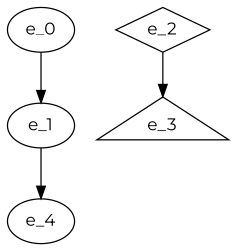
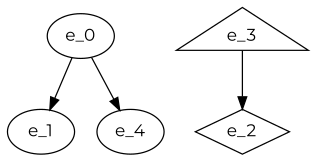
(163, 68) -> (242, 74)
(41, 167) -> (103, 78)
